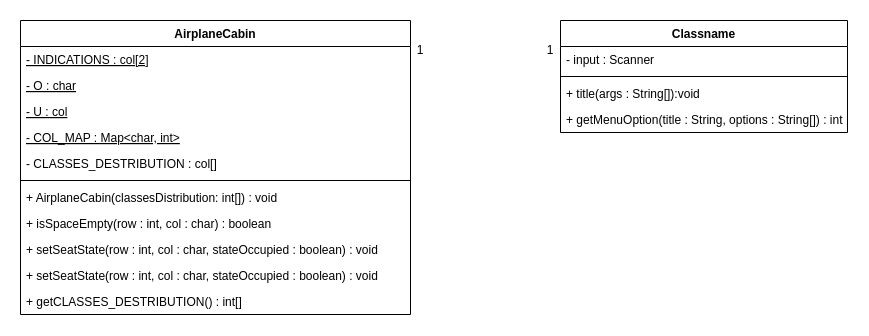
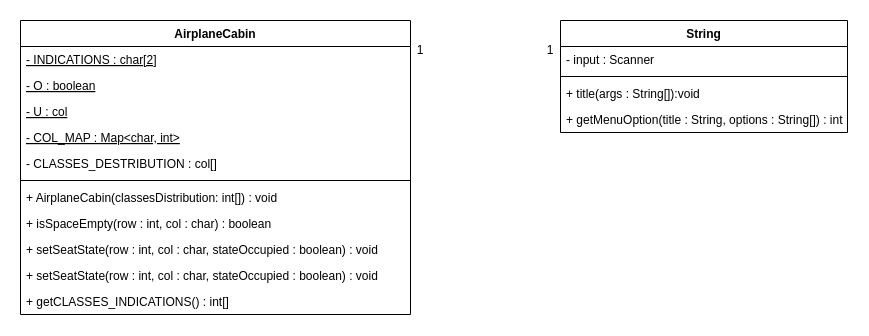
(704, 34) -> (704, 34)
(92, 60) -> (97, 60)
(53, 86) -> (62, 86)
(136, 302) -> (132, 302)
